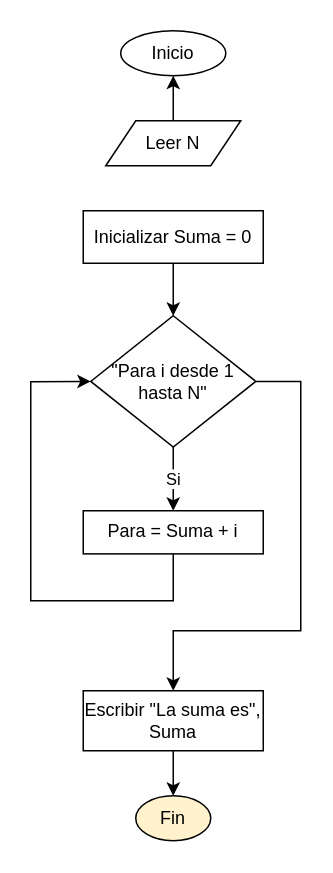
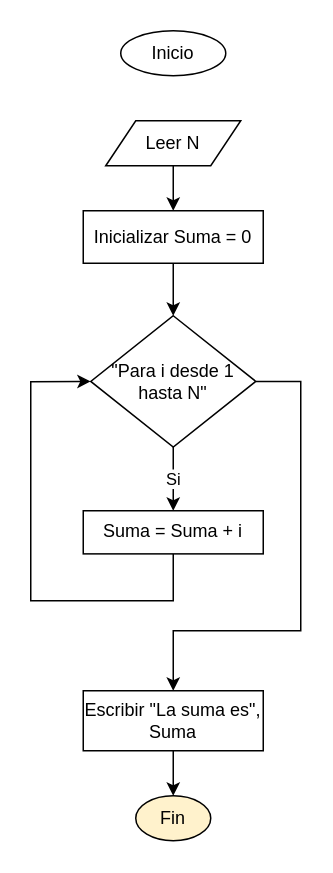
(173, 93) -> (173, 194)
(173, 532) -> (173, 532)
